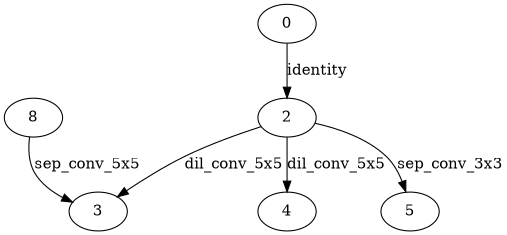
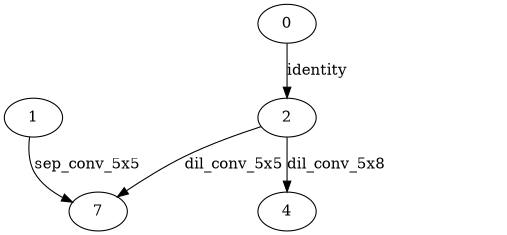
(33, 118) -> (33, 118)
(336, 165) -> (336, 165)
(98, 212) -> (98, 212)
(410, 212) -> none
